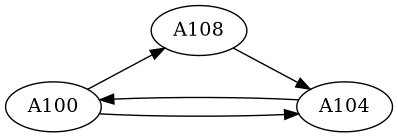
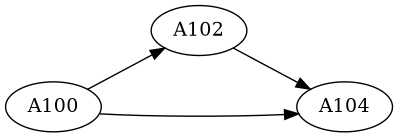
(199, 31) -> (199, 31)
(206, 97) -> none
